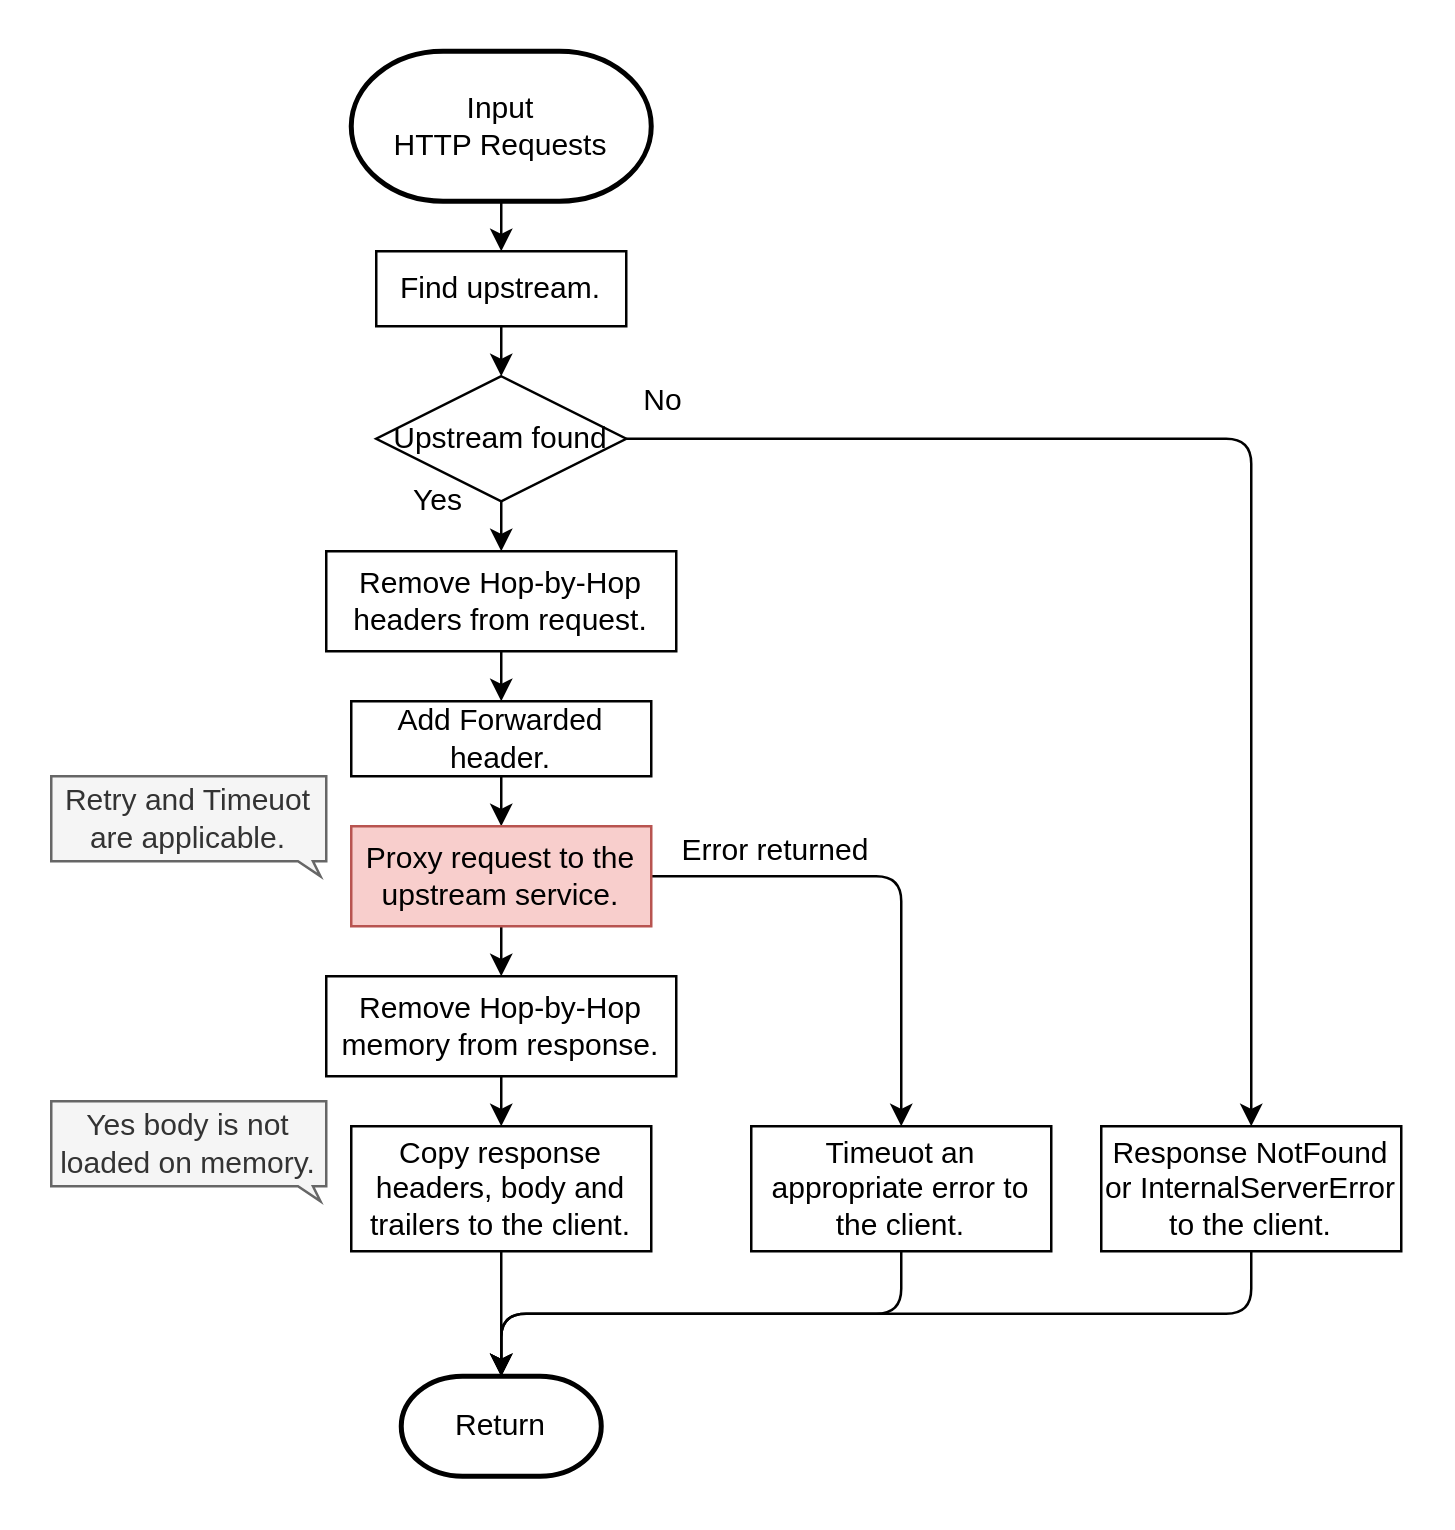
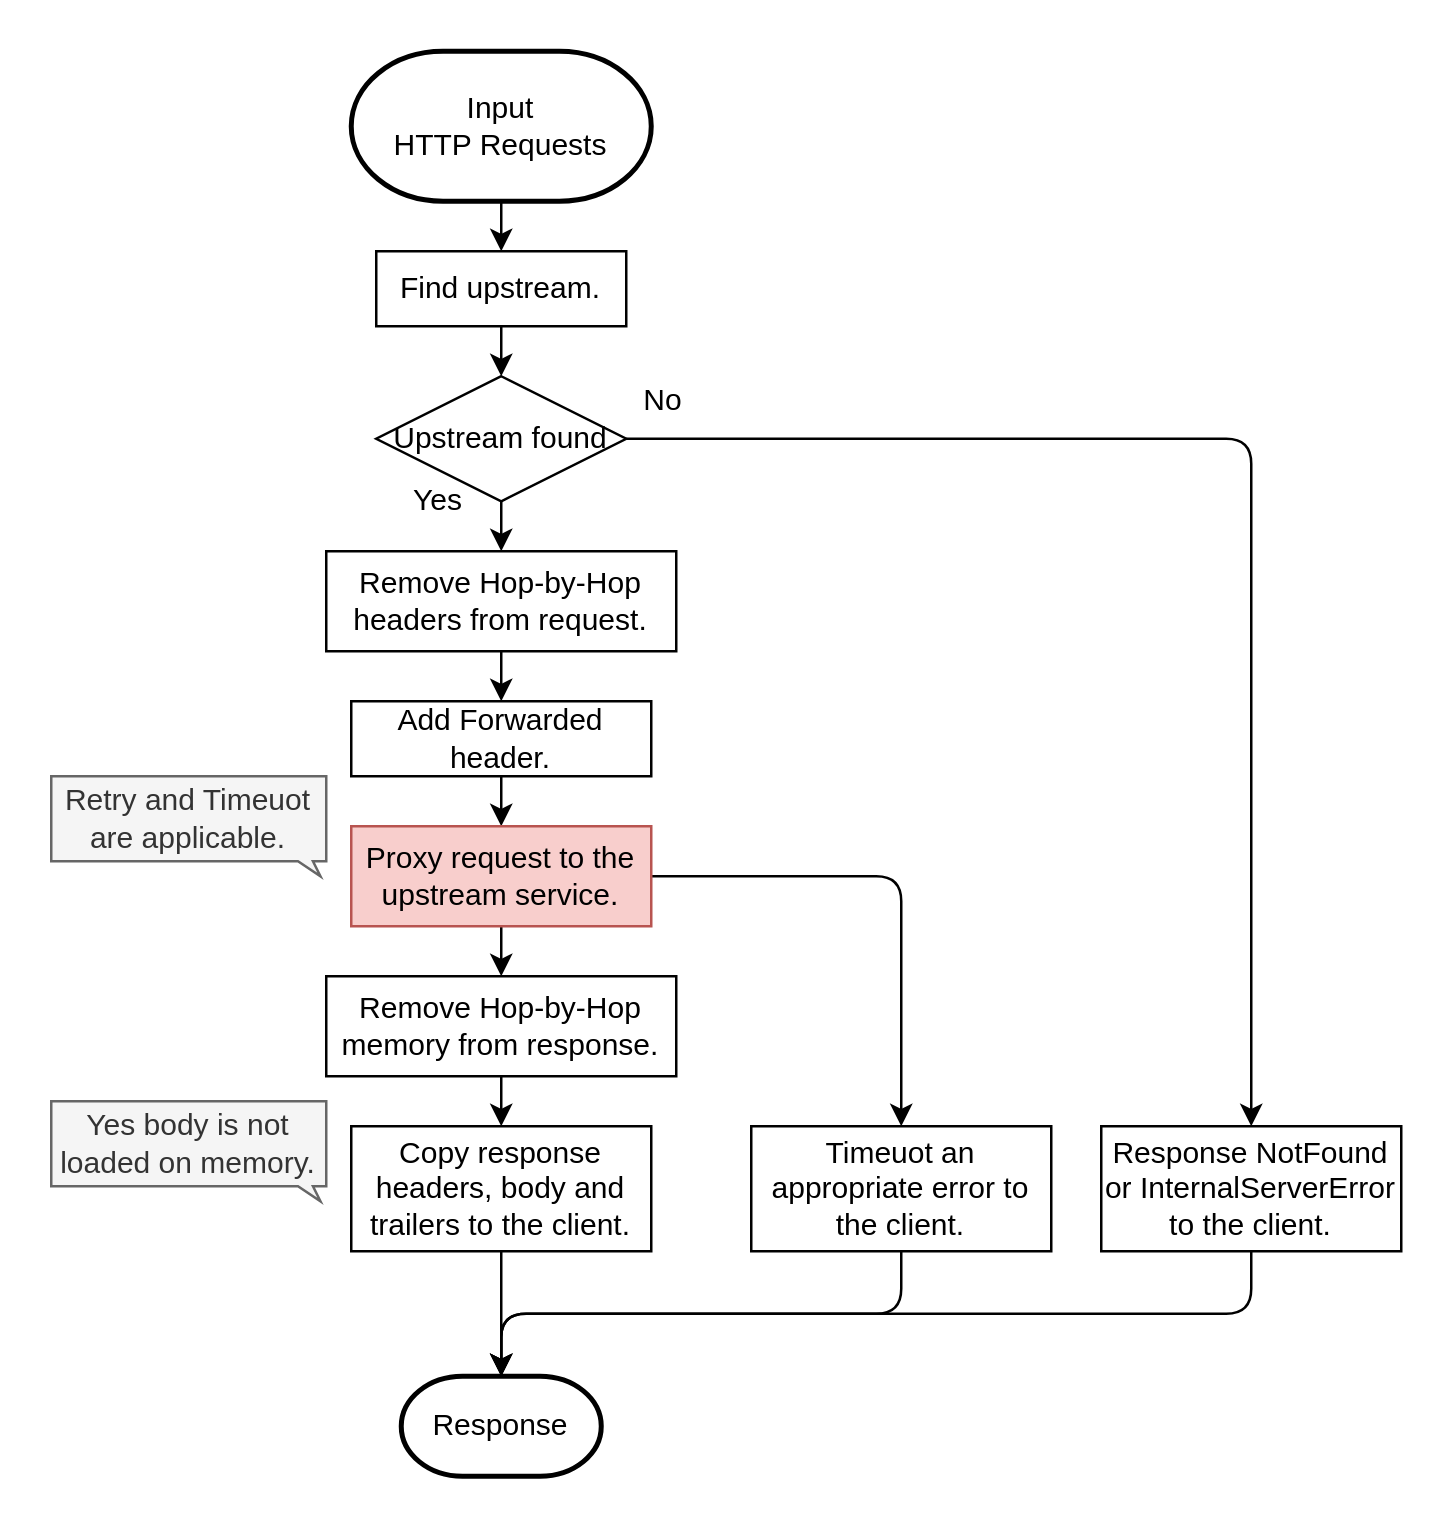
(776, 851) -> none
(501, 1426) -> (501, 1426)
